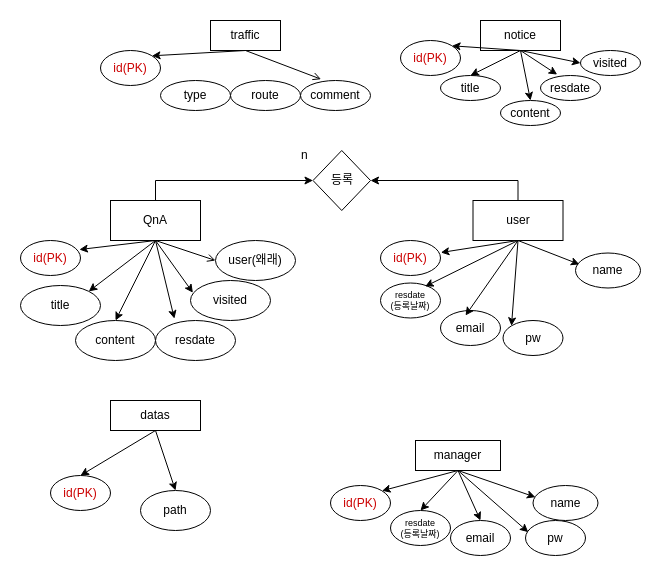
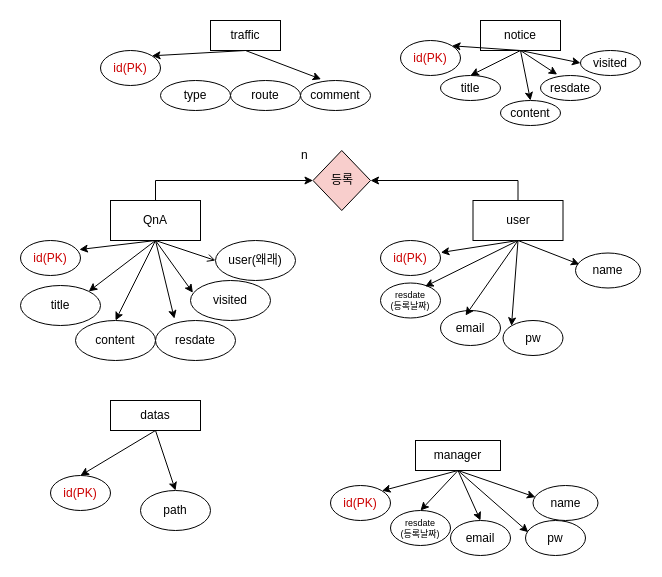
(314, 77) -> (313, 76)
(342, 181) -> (342, 181)
